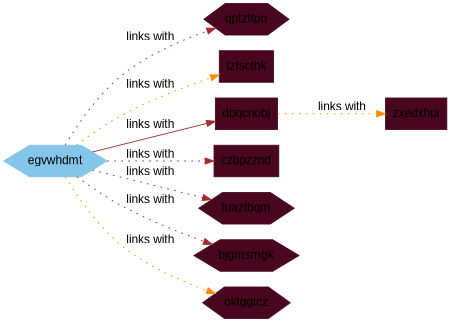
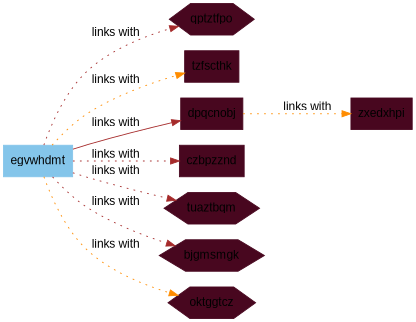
(55, 161) -> (38, 161)
